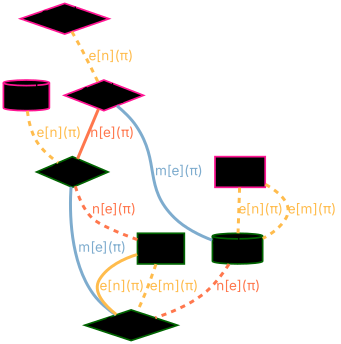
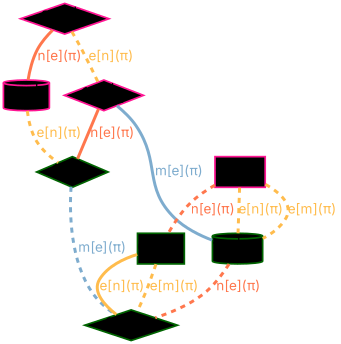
none -> (36, 53)
(98, 222) -> (188, 205)
(77, 257) -> (77, 257)
